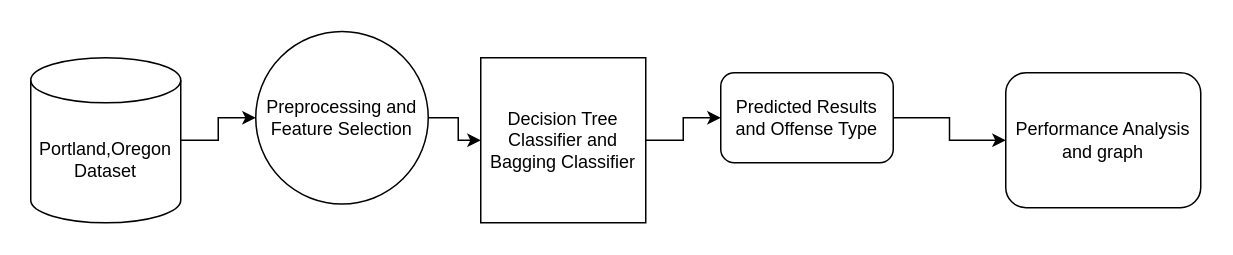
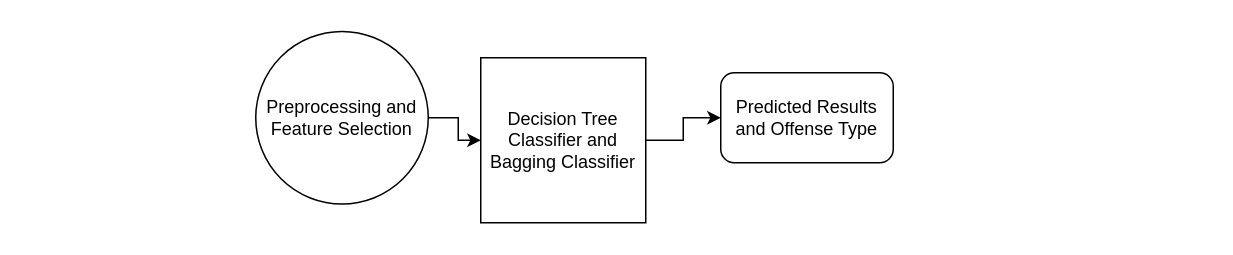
(950, 124) -> none
(218, 134) -> none
(106, 140) -> none
(1103, 140) -> none
